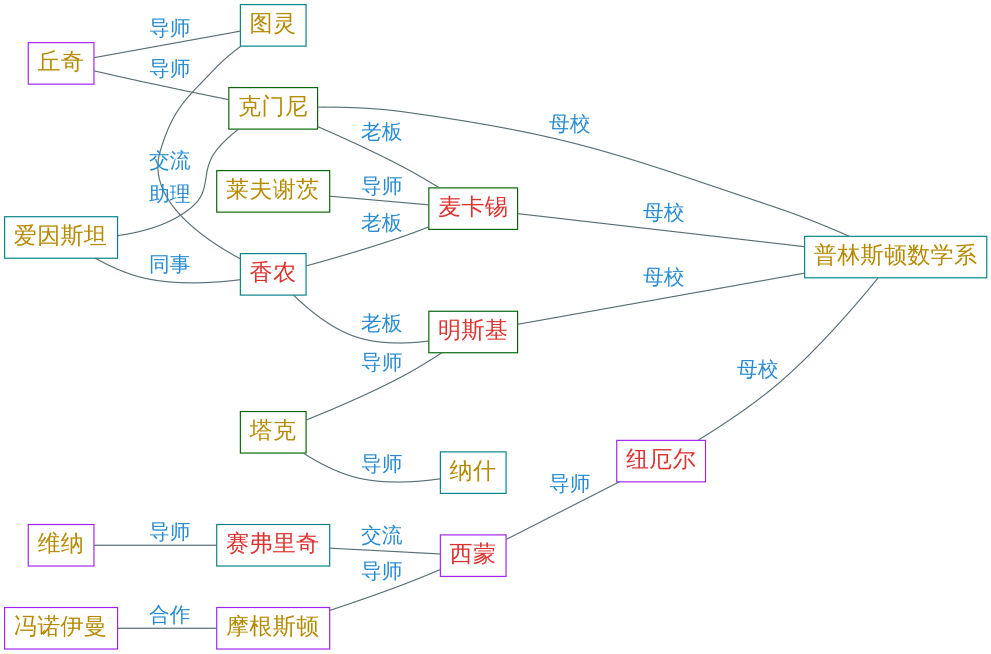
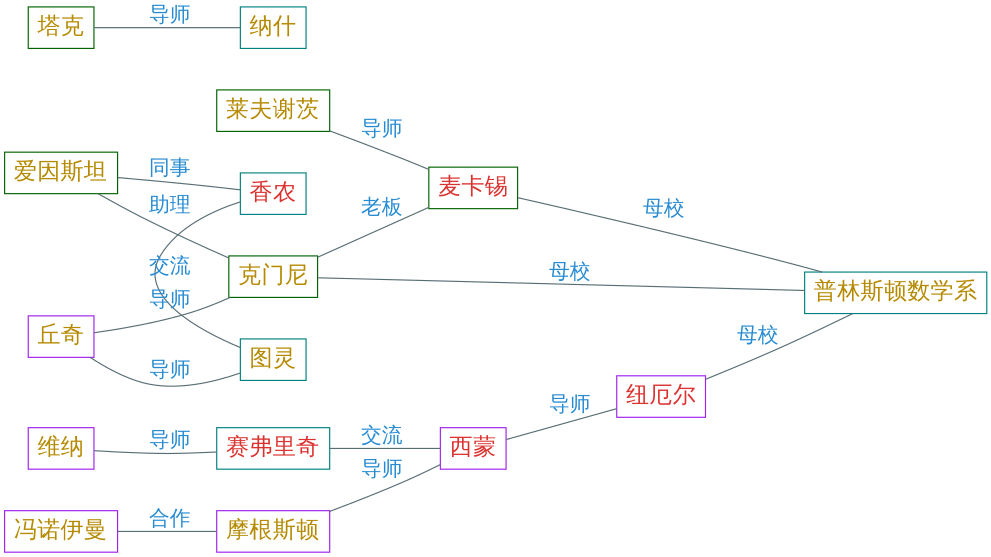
(61, 237) -> (61, 173)
(368, 248) -> none
(473, 332) -> none
